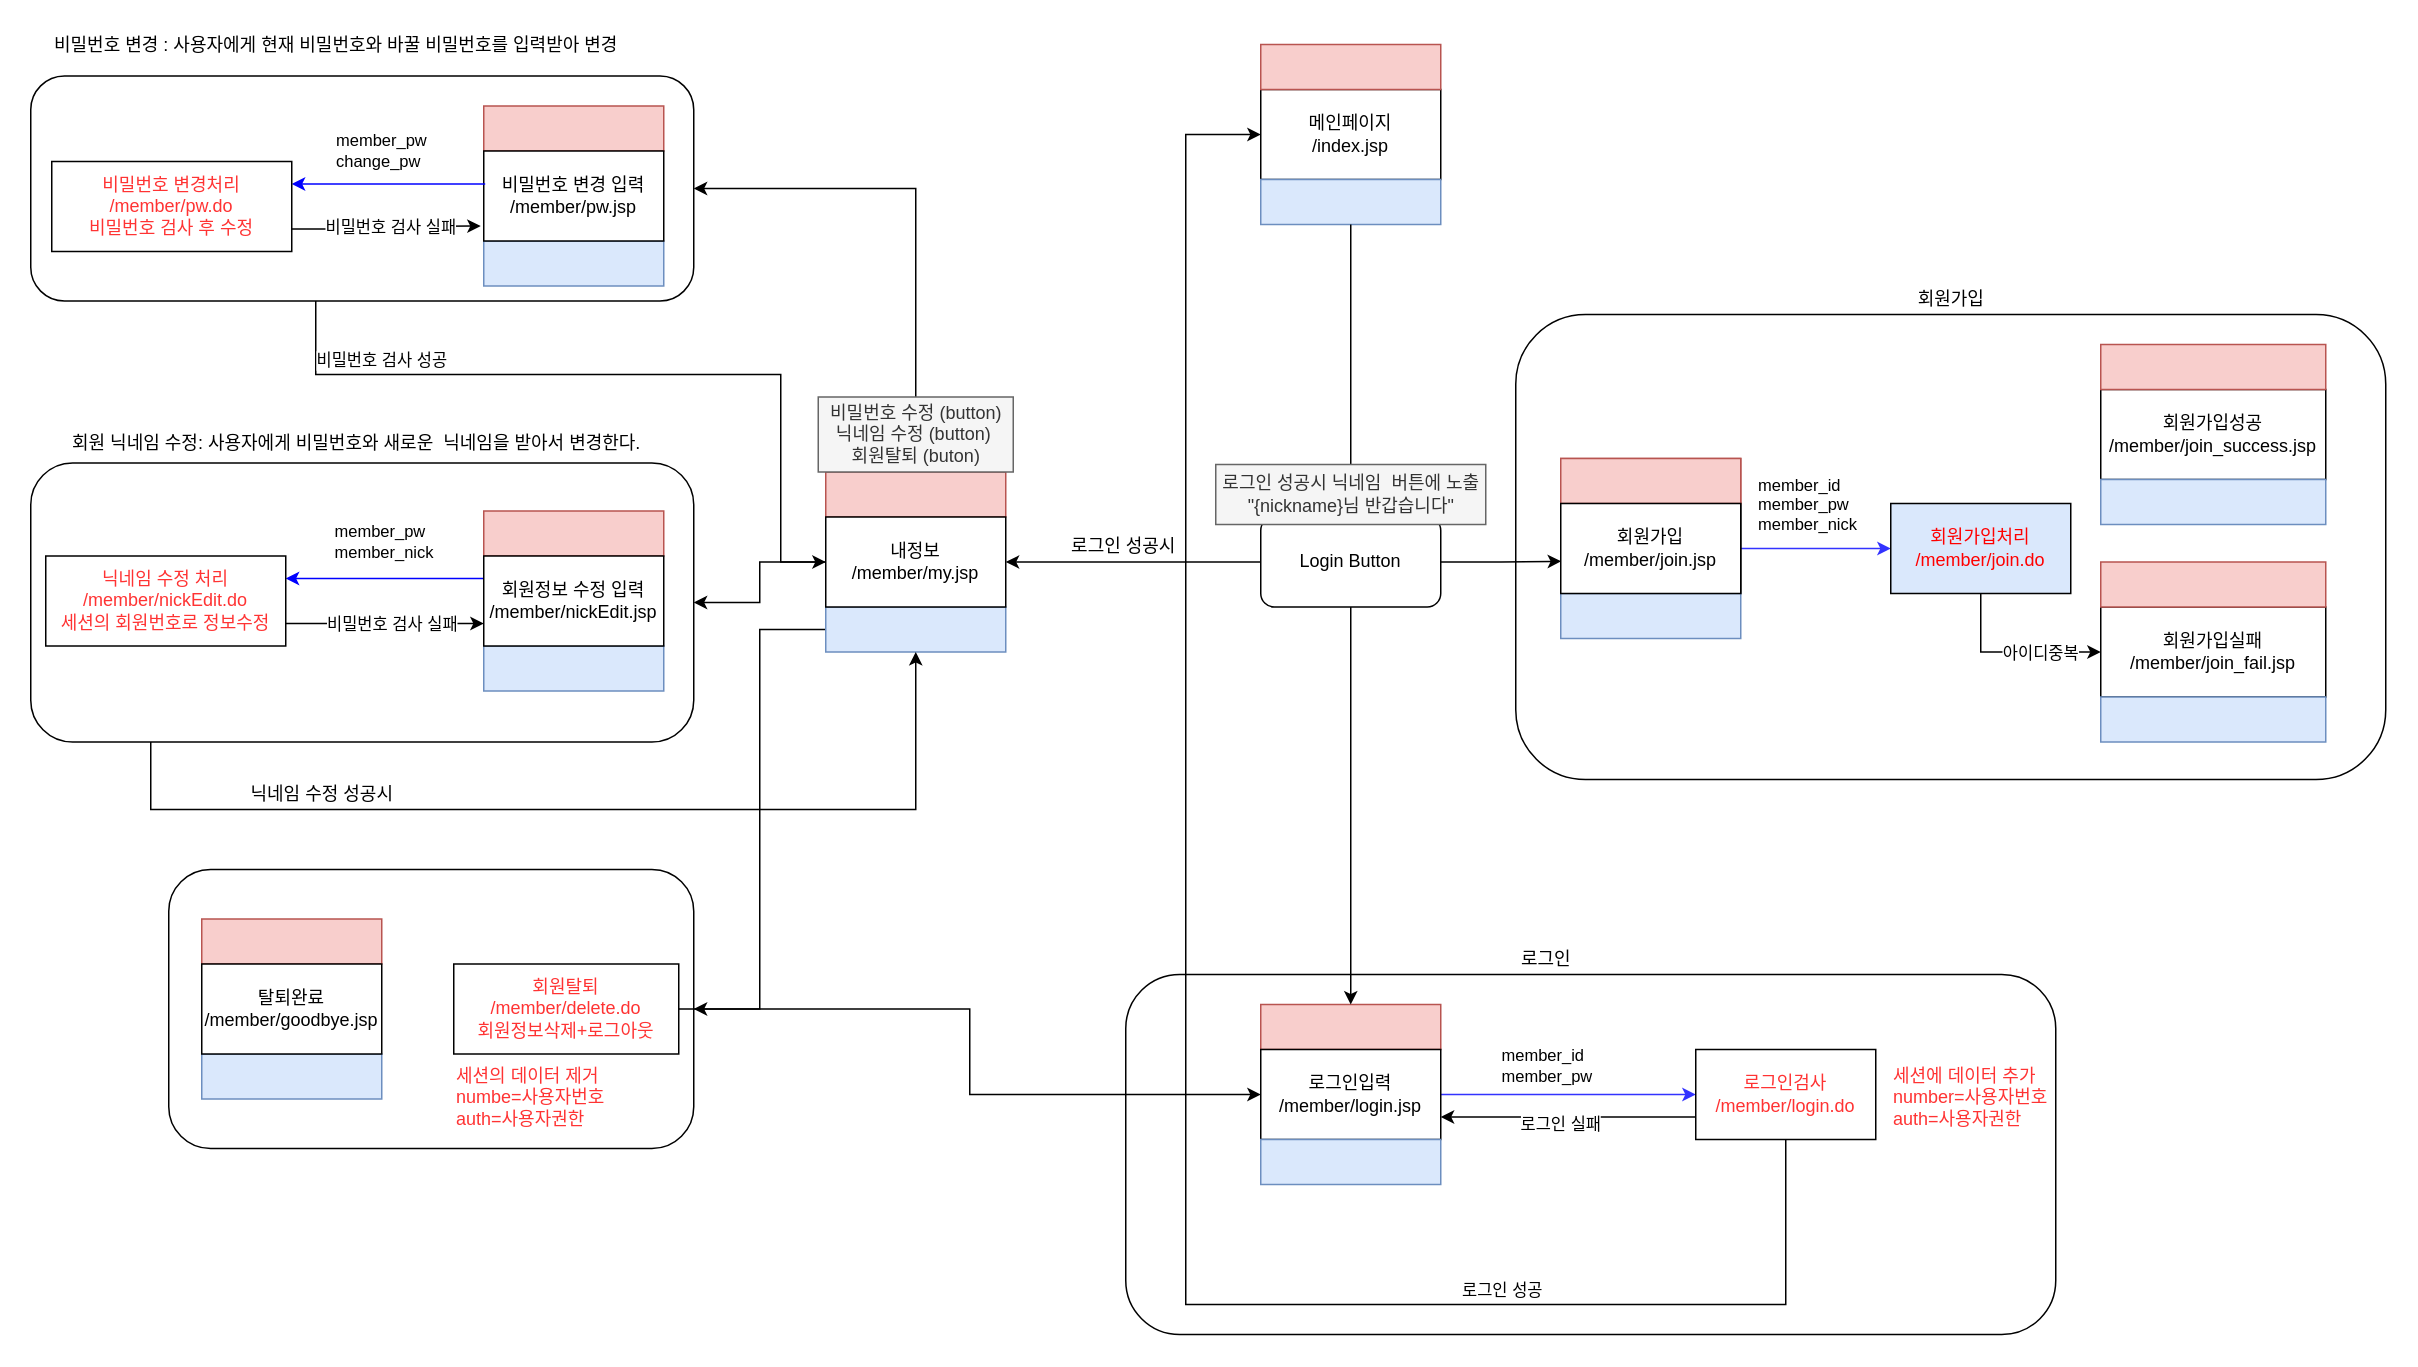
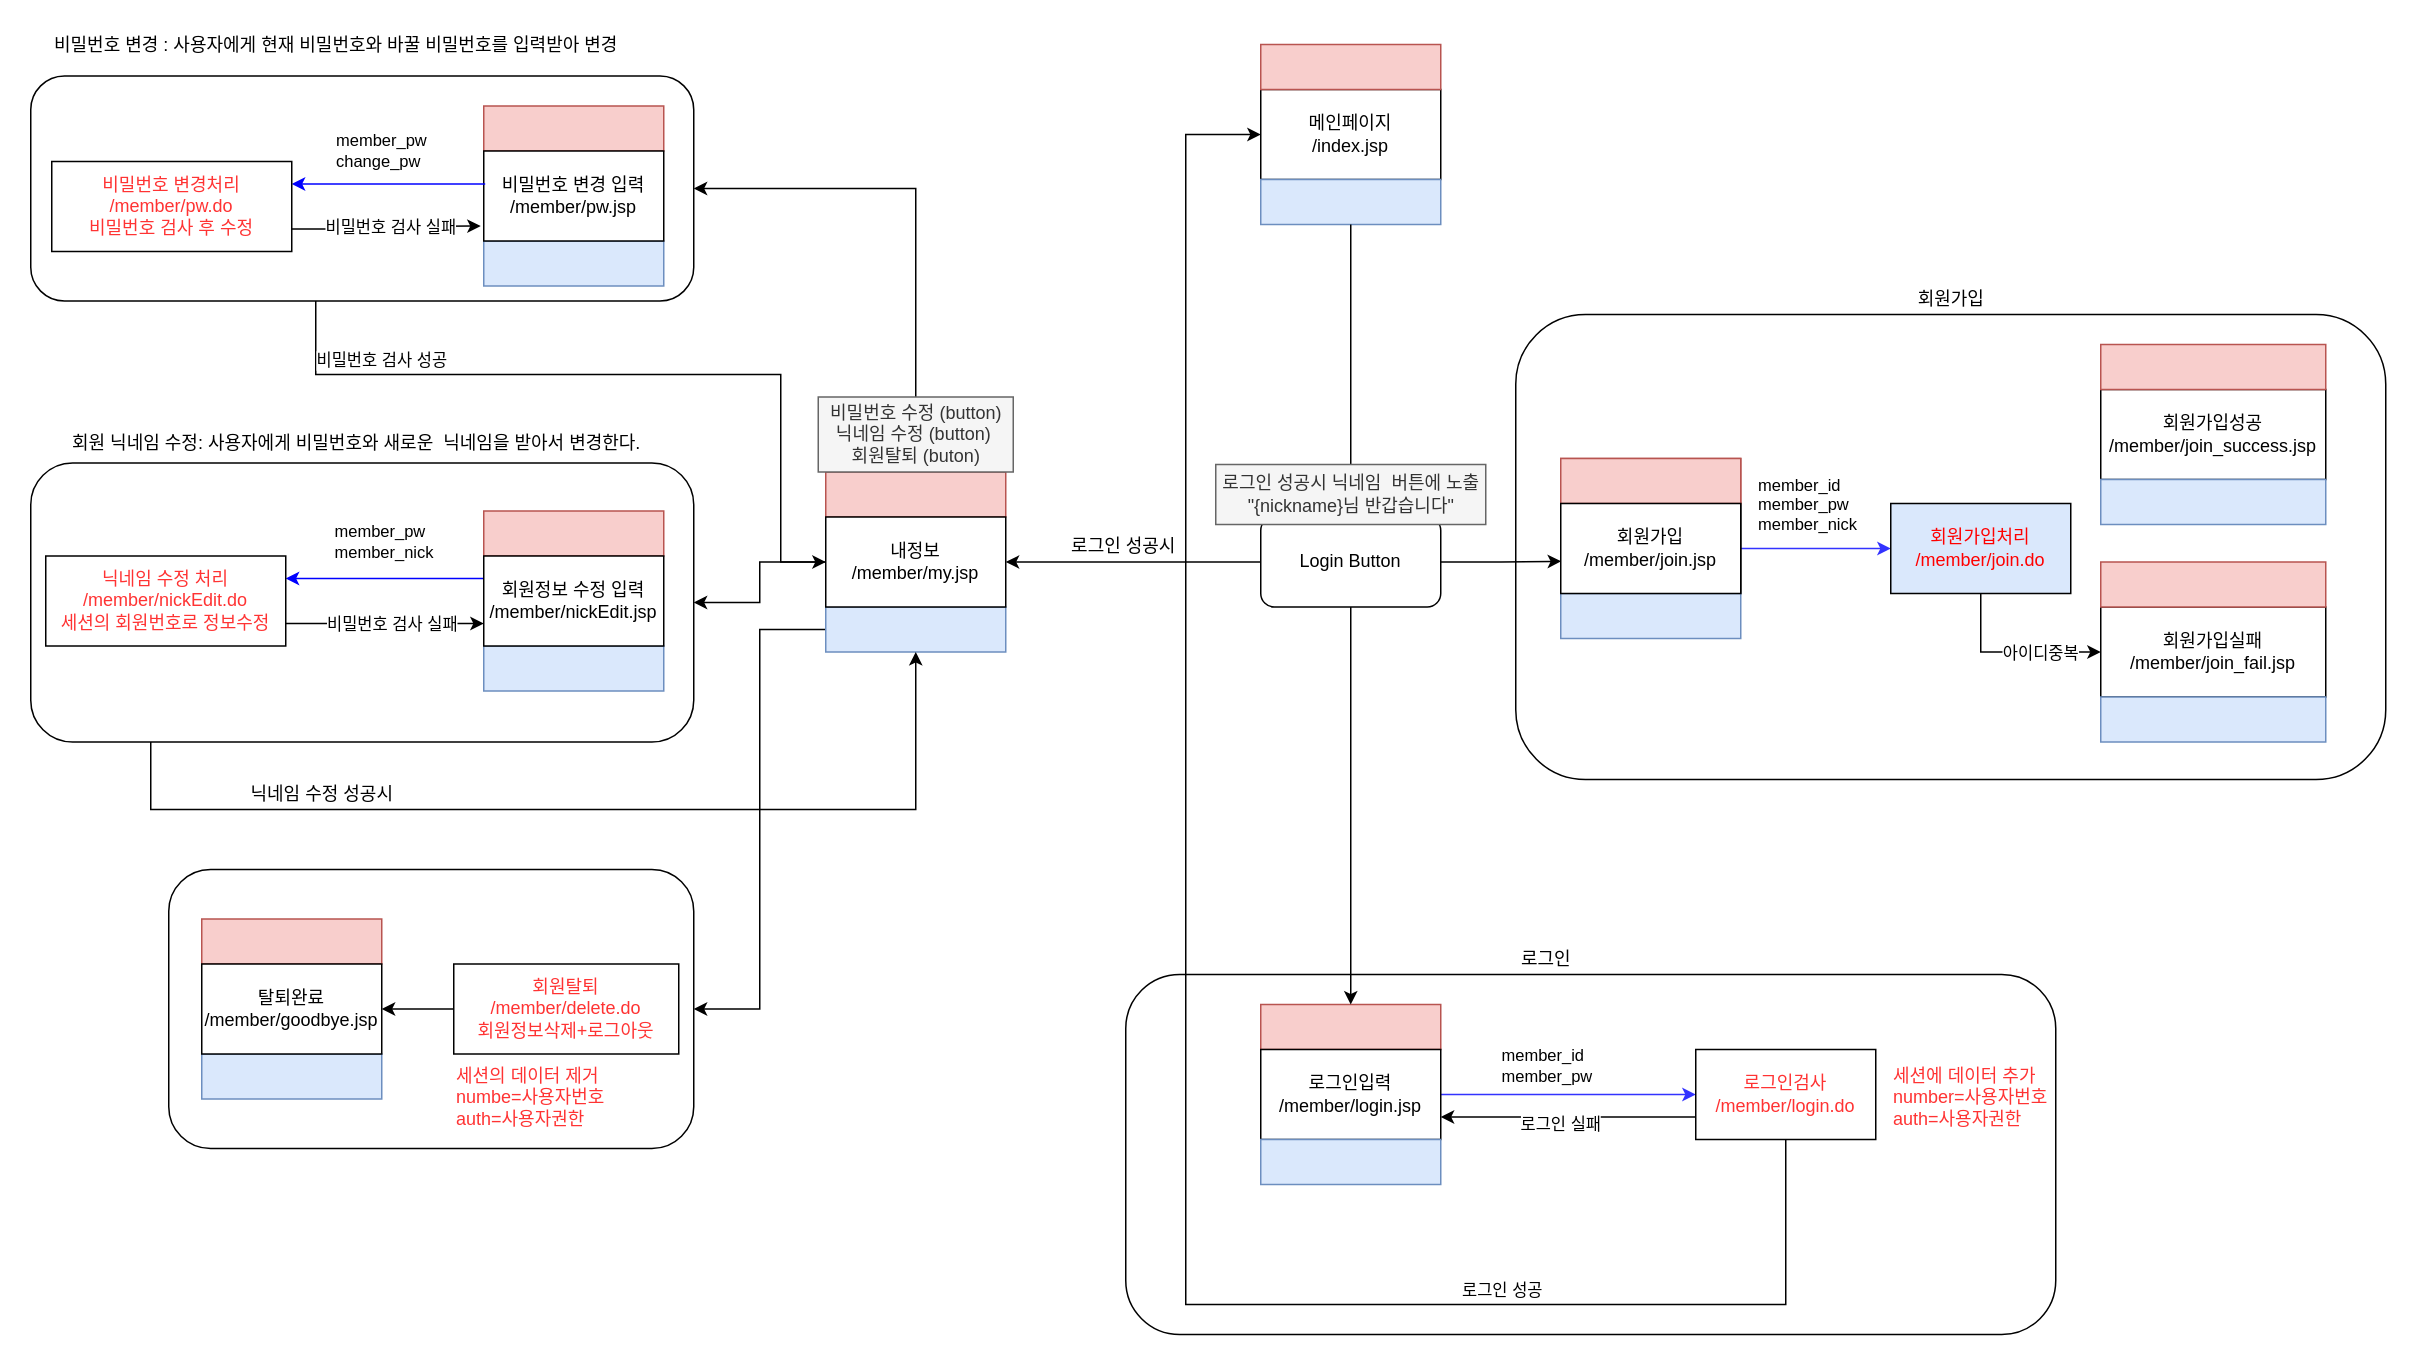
(970, 1087) -> (423, 1009)
